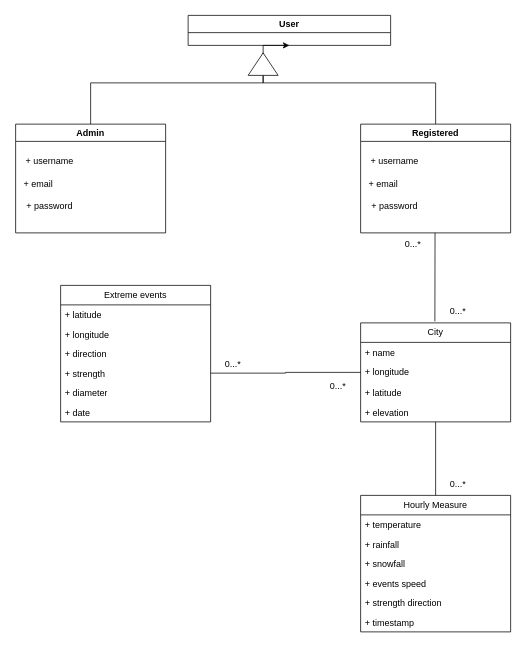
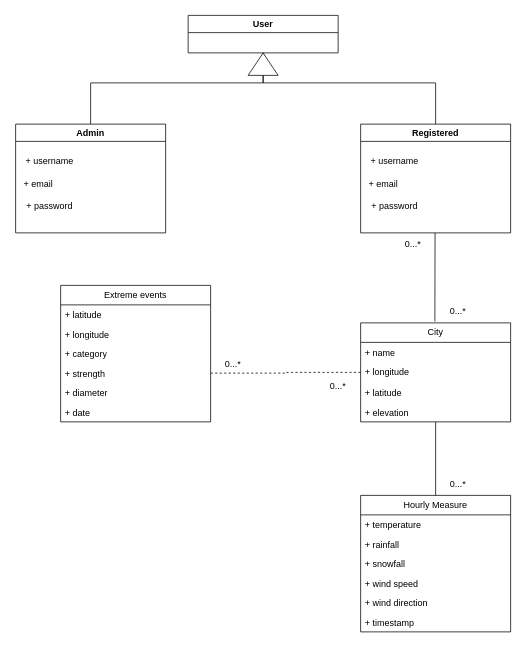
(289, 30) -> (263, 34)
(89, 355) -> (89, 355)
(285, 373) -> (285, 373)
(398, 584) -> (392, 584)
(411, 604) -> (399, 604)
